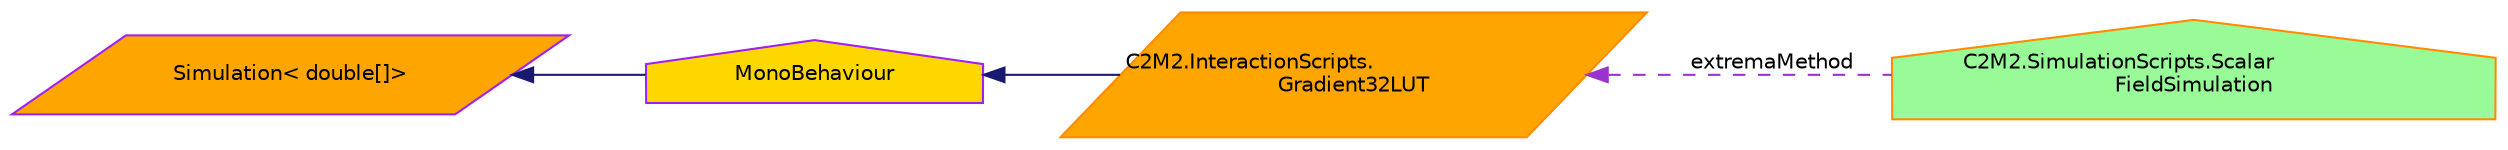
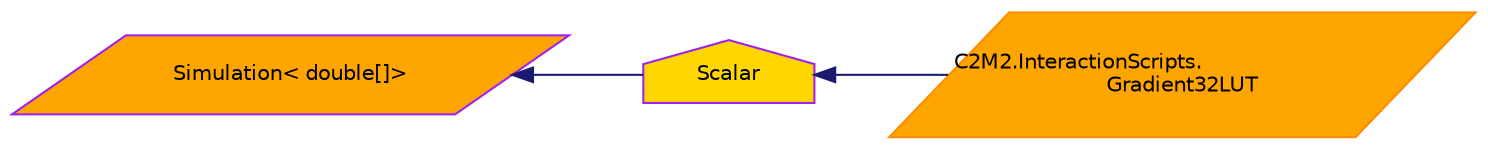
(815, 75) -> (729, 75)
(2194, 75) -> none
